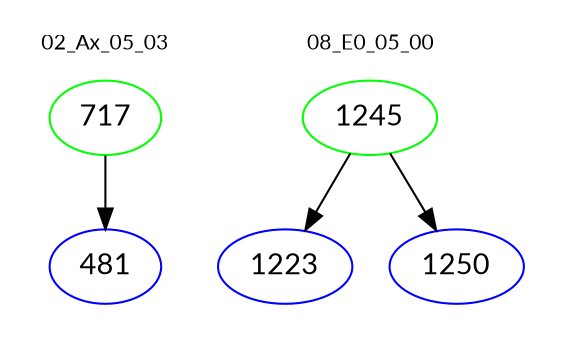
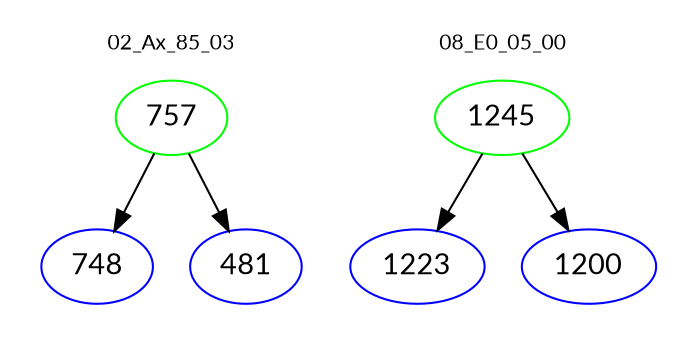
(105, 44) -> (172, 44)
(105, 118) -> (172, 118)
none -> (97, 267)
(457, 267) -> (589, 267)
